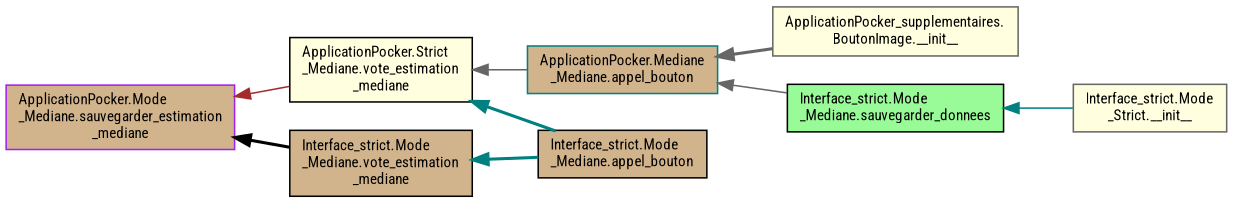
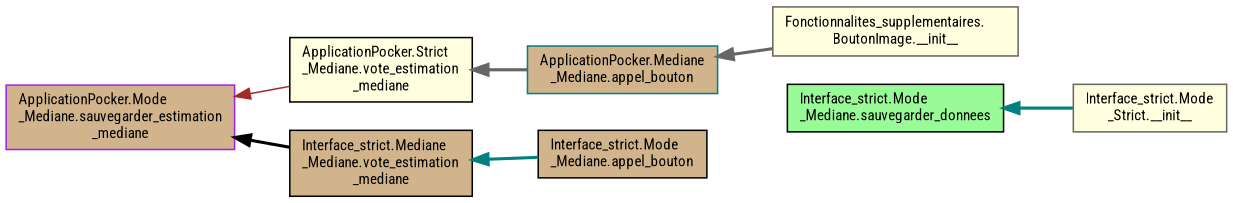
(895, 31) -> (895, 31)
(508, 70) -> (508, 70)
(760, 89) -> none
(1046, 108) -> (1046, 108)
(521, 119) -> none
(381, 163) -> (381, 163)
